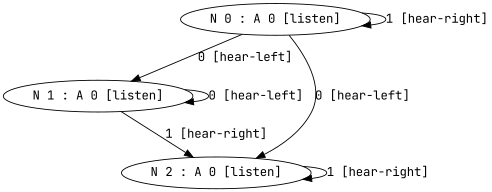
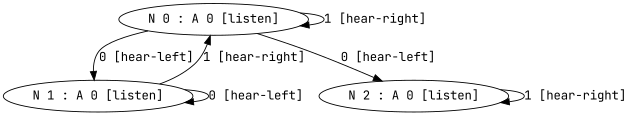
(153, 132) -> (188, 69)
